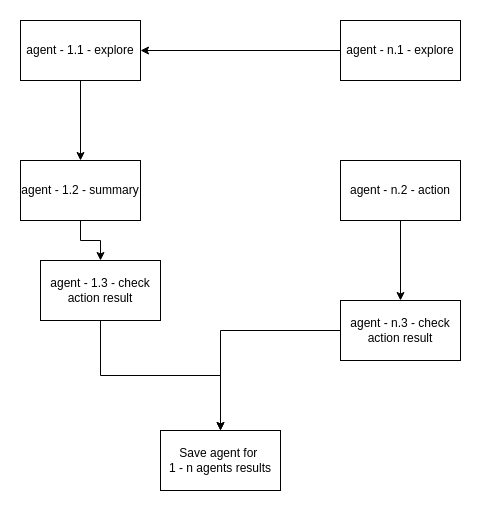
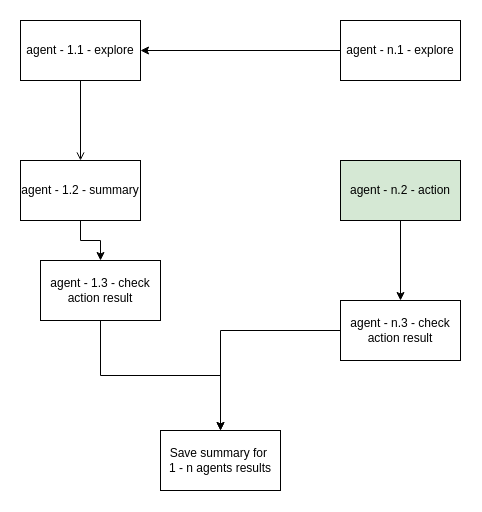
(81, 152) -> (81, 154)
(401, 191) -> (401, 191)
(221, 461) -> (221, 461)
